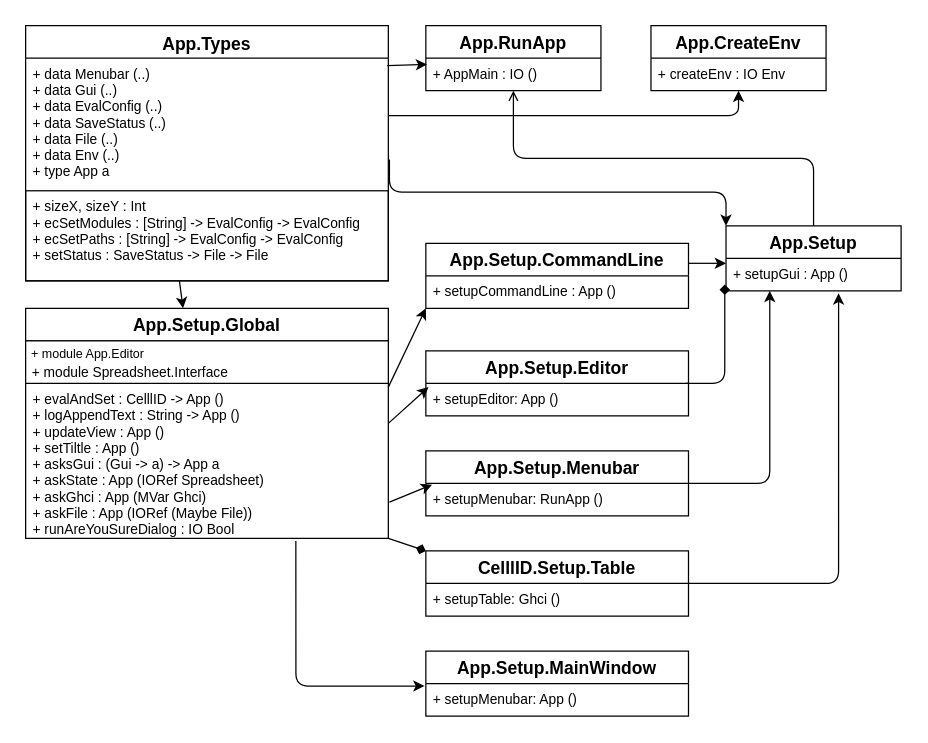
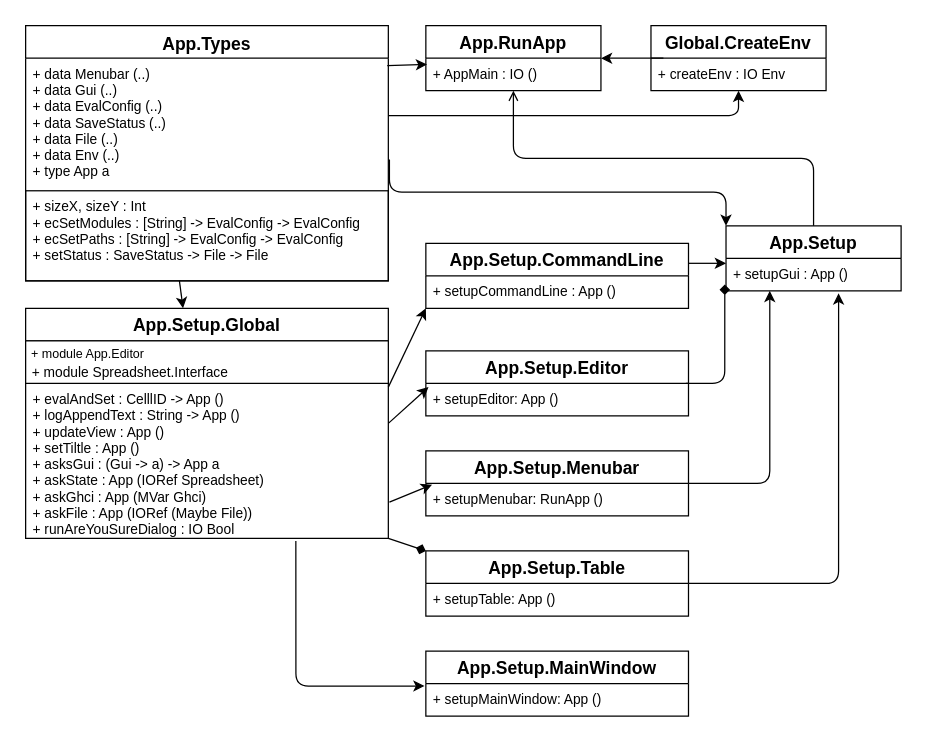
(738, 43) -> (738, 43)
none -> (628, 58)
(556, 568) -> (556, 568)
(503, 599) -> (501, 599)
(510, 699) -> (518, 699)
